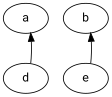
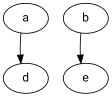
(31, 52) -> (20, 44)
(91, 52) -> (80, 44)
